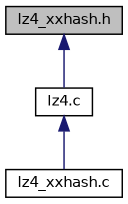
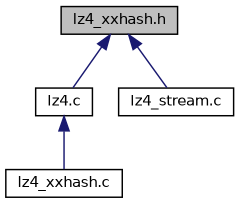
none -> (176, 102)
